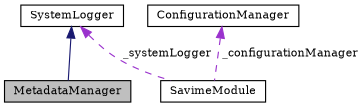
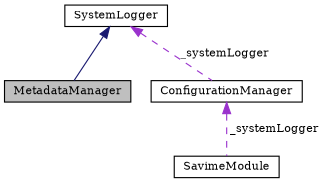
(289, 54) -> (273, 129)
(127, 64) -> (176, 57)
